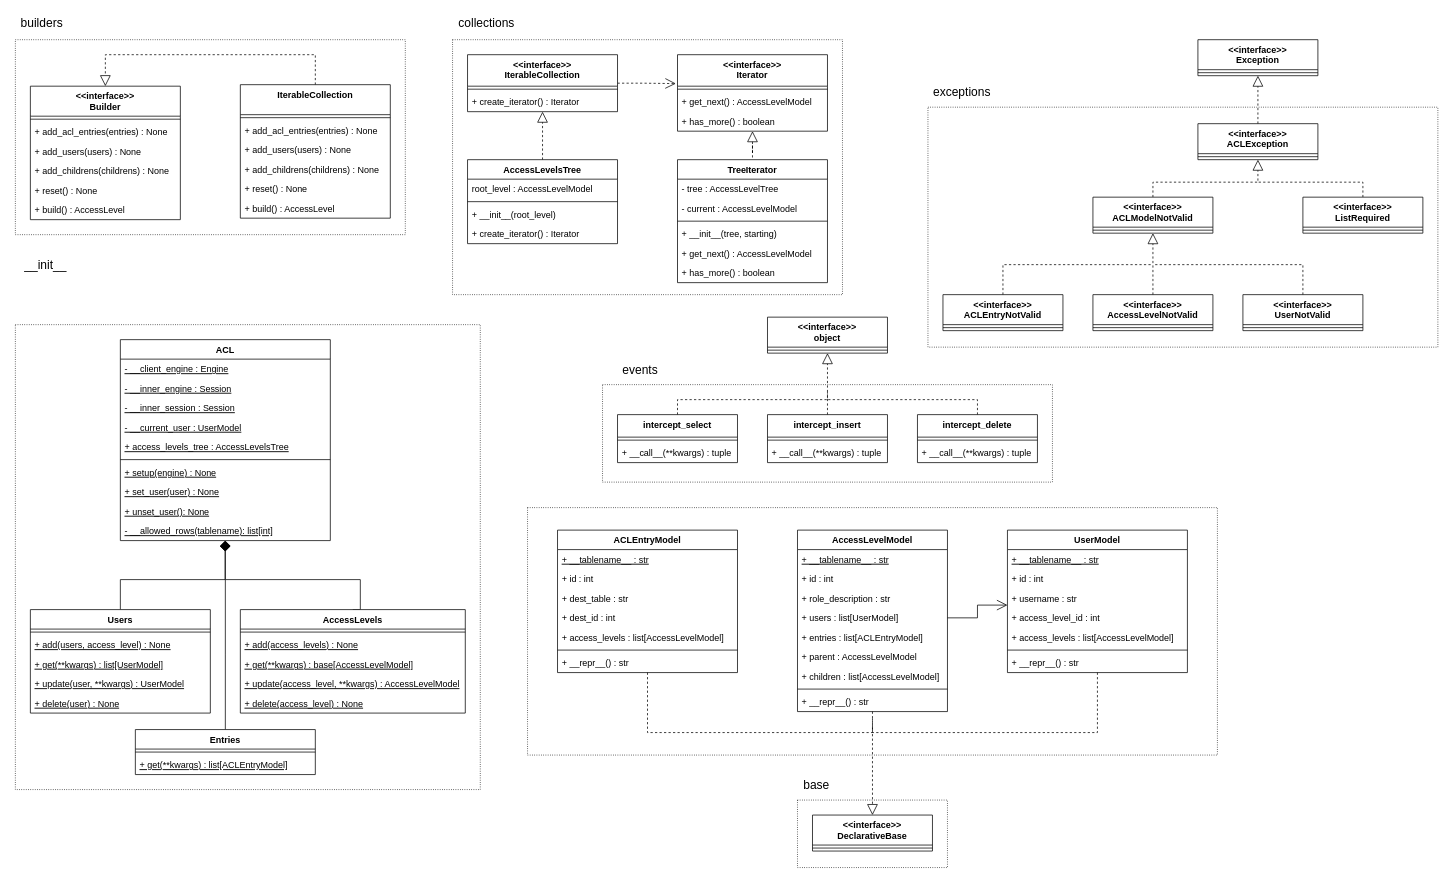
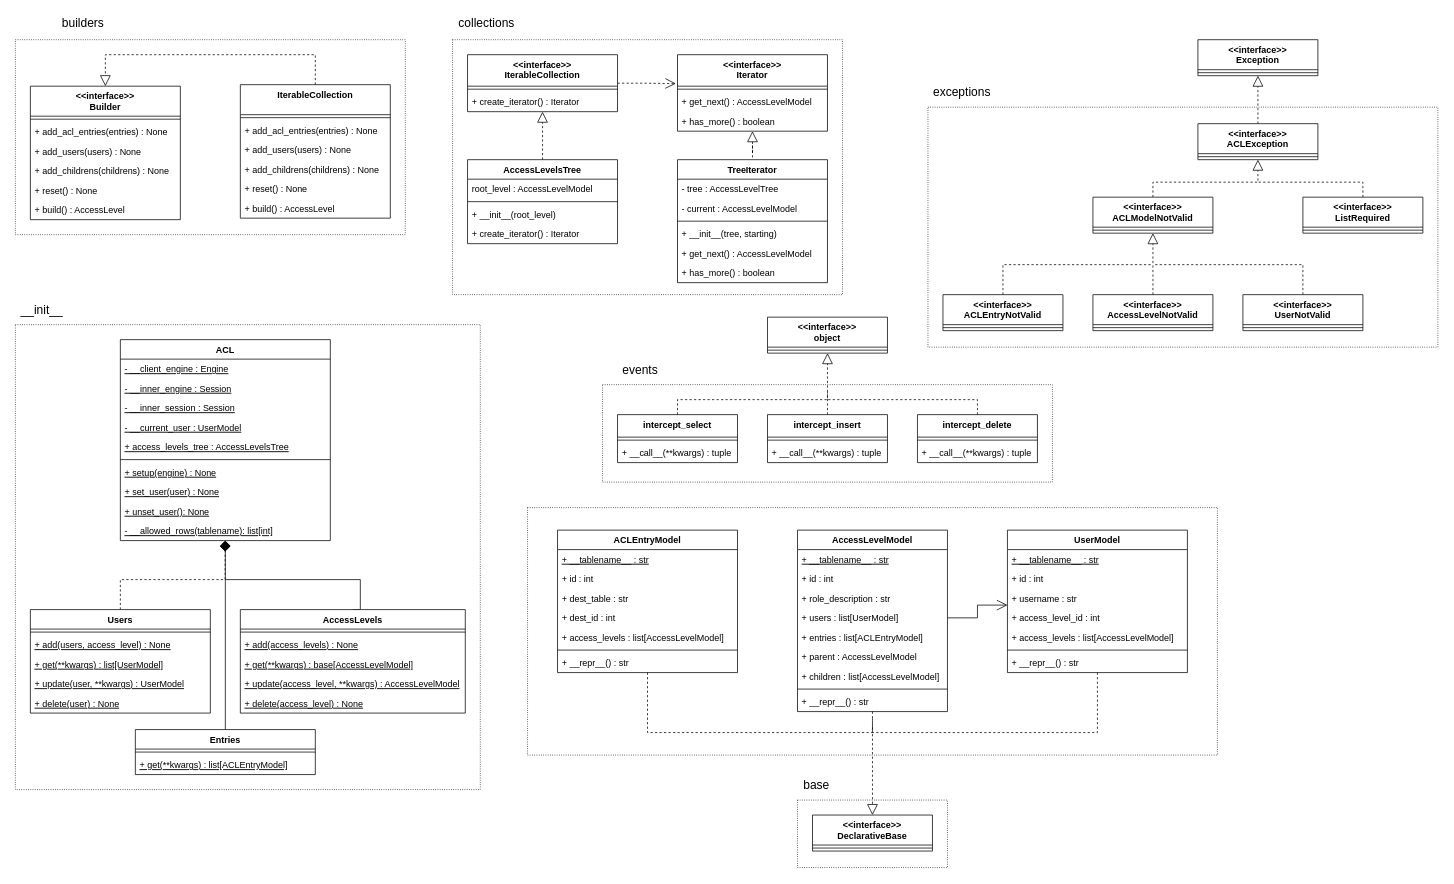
(42, 23) -> (83, 23)
(45, 264) -> (42, 309)
(157, 579) -> (157, 579)
